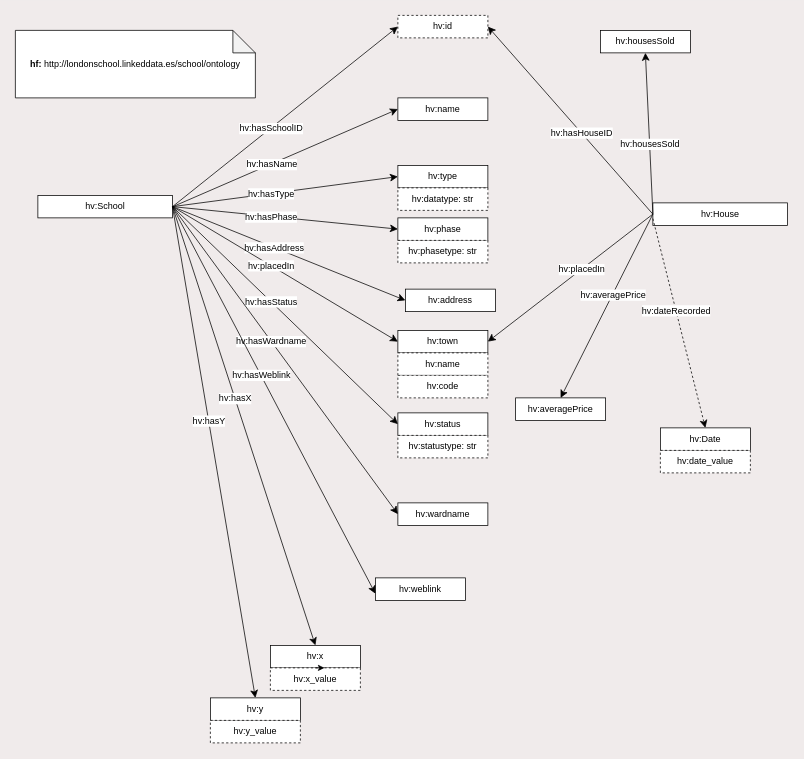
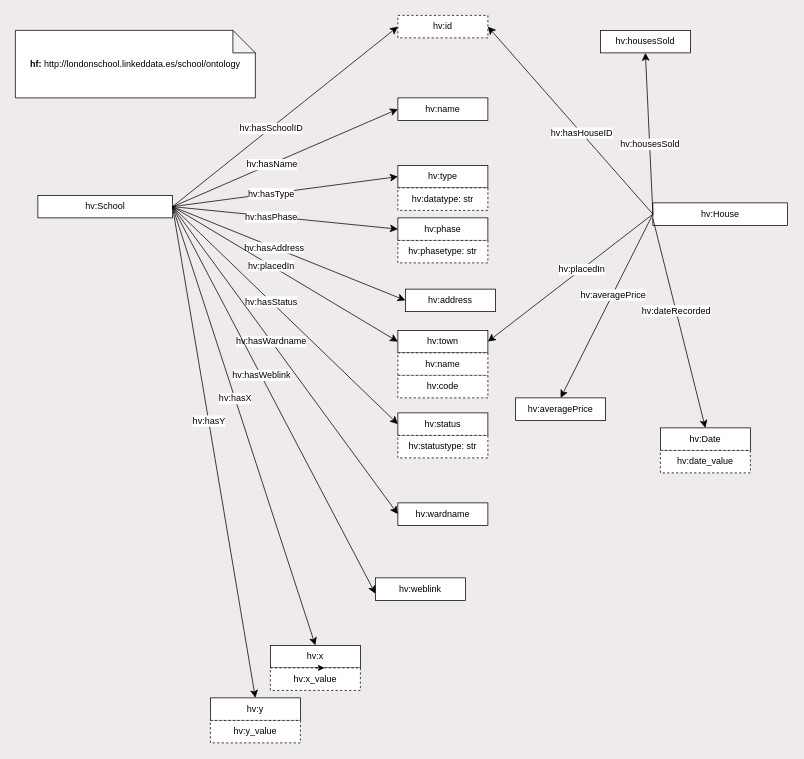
(690, 368) -> (690, 368)
